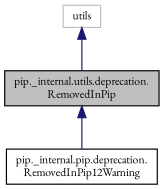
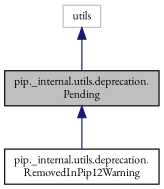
(82, 88) -> (82, 88)
(82, 167) -> (82, 167)
